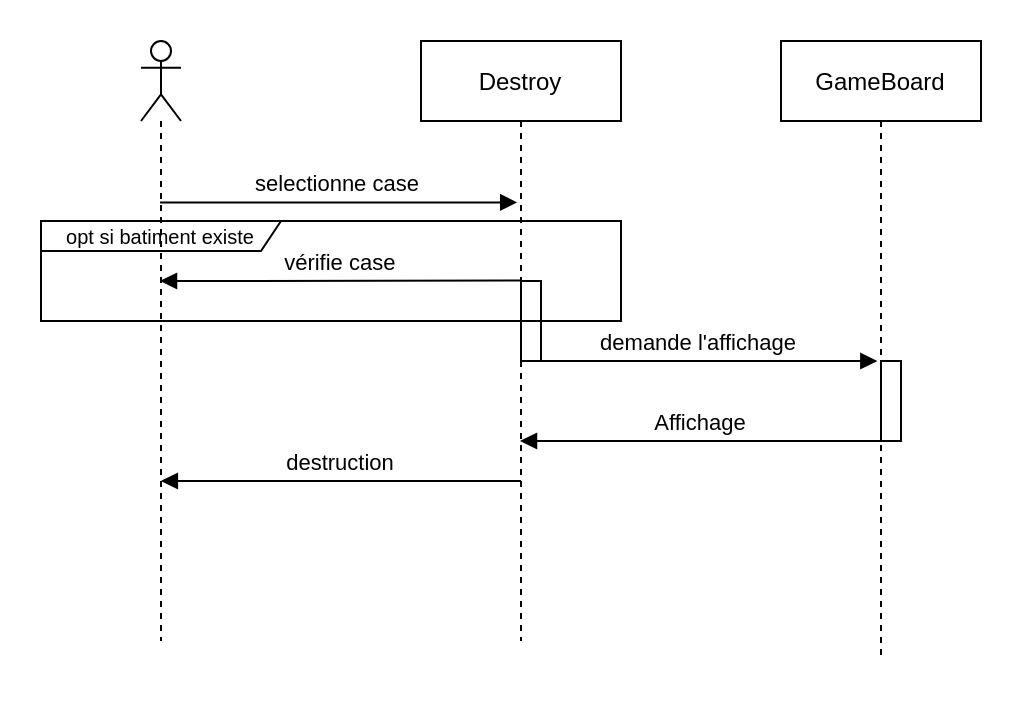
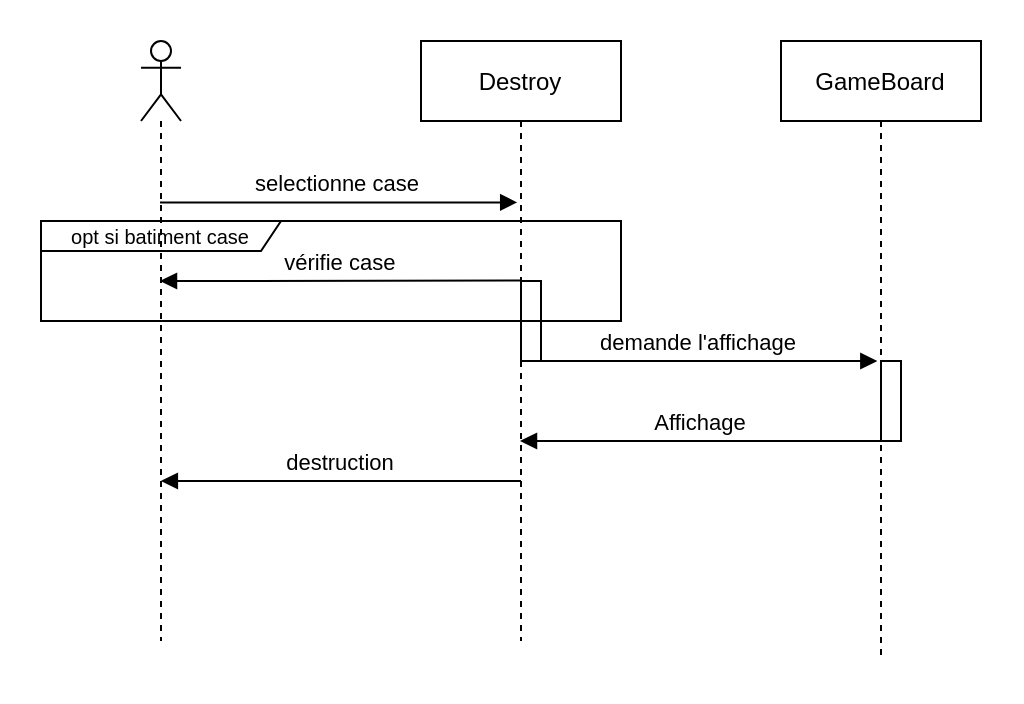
(161, 237) -> (161, 237)
